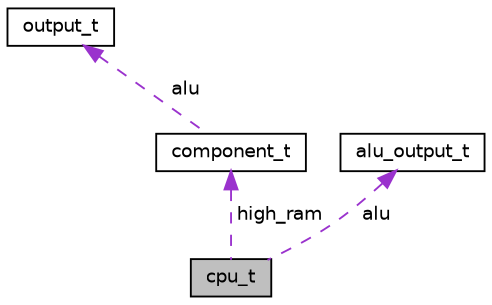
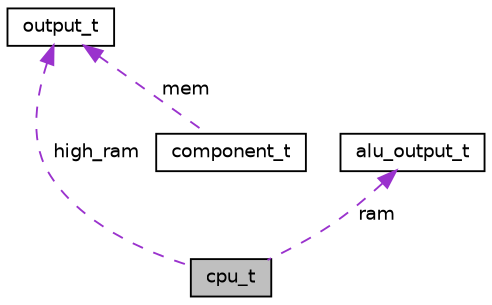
(183, 90) -> (183, 90)
(374, 215) -> (374, 215)
(231, 225) -> (67, 196)
